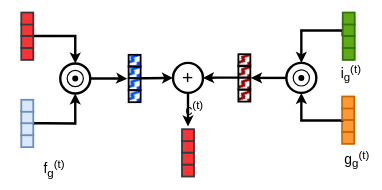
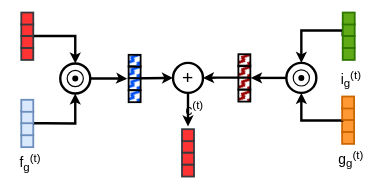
(351, 73) -> (351, 79)
(357, 159) -> (351, 159)
(54, 168) -> (30, 162)
